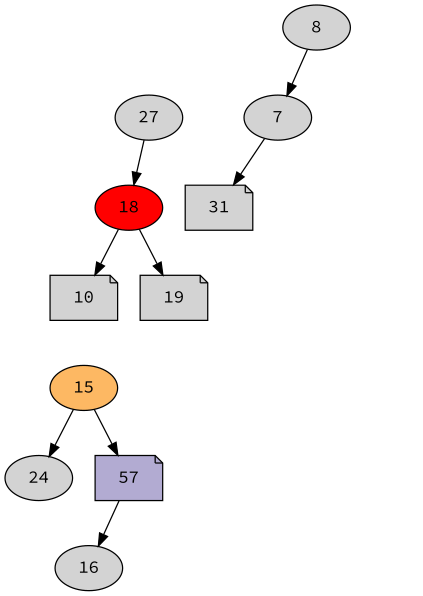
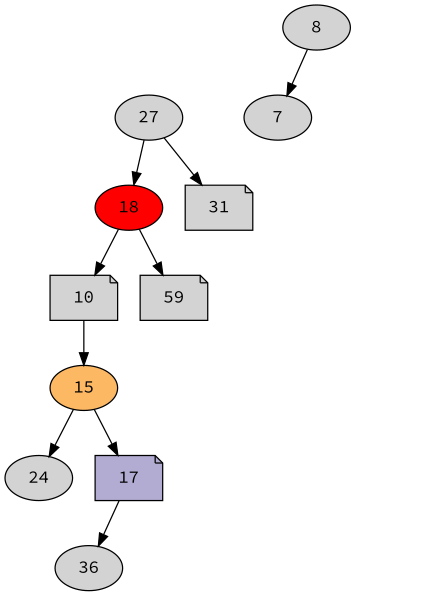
(253, 157) -> (179, 156)
(174, 298) -> (174, 298)
none -> (84, 337)
(129, 478) -> (129, 478)
(89, 568) -> (89, 568)
